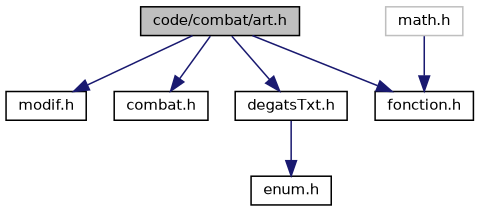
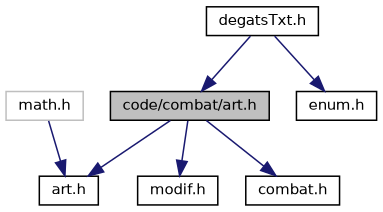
(251, 58) -> (231, 58)
(424, 106) -> (69, 191)
